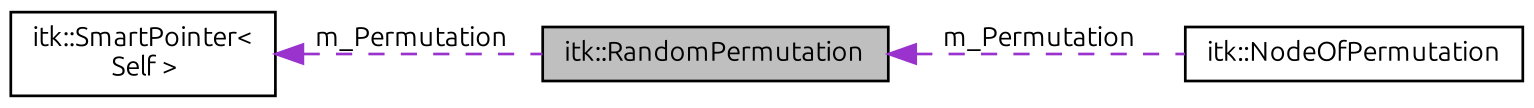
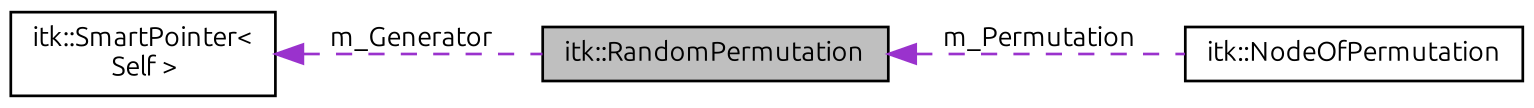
(409, 39) -> (409, 39)
